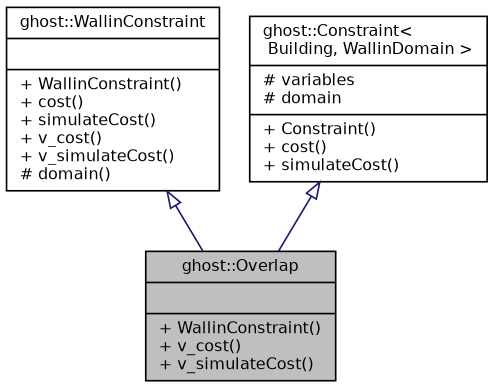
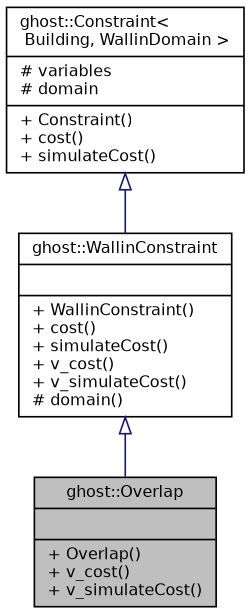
(295, 224) -> (125, 211)
(241, 328) -> (95, 554)
